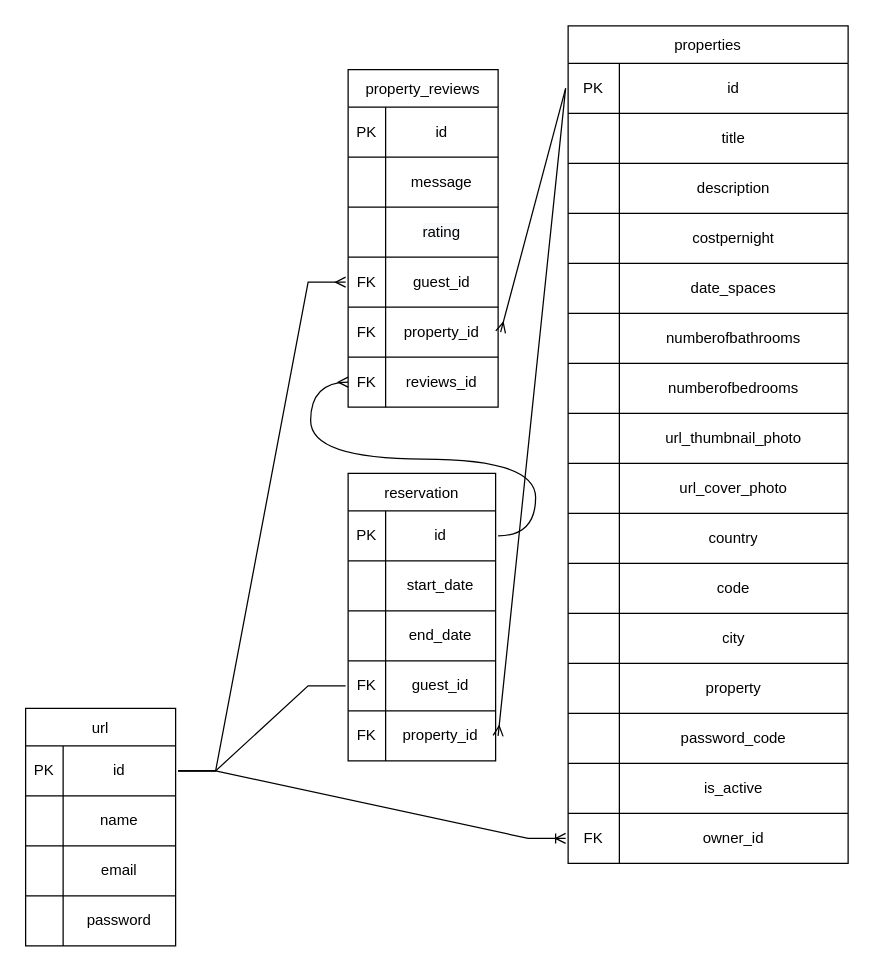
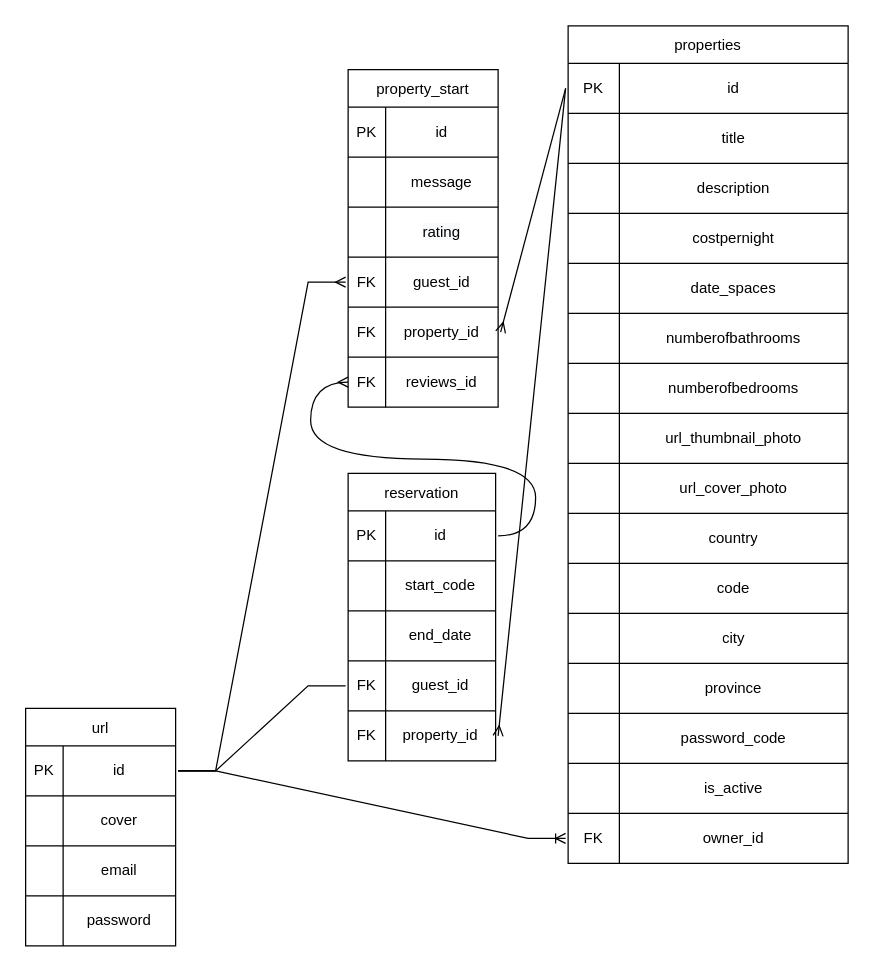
(423, 89) -> (423, 89)
(441, 586) -> (441, 586)
(734, 688) -> (734, 688)
(119, 821) -> (119, 821)
